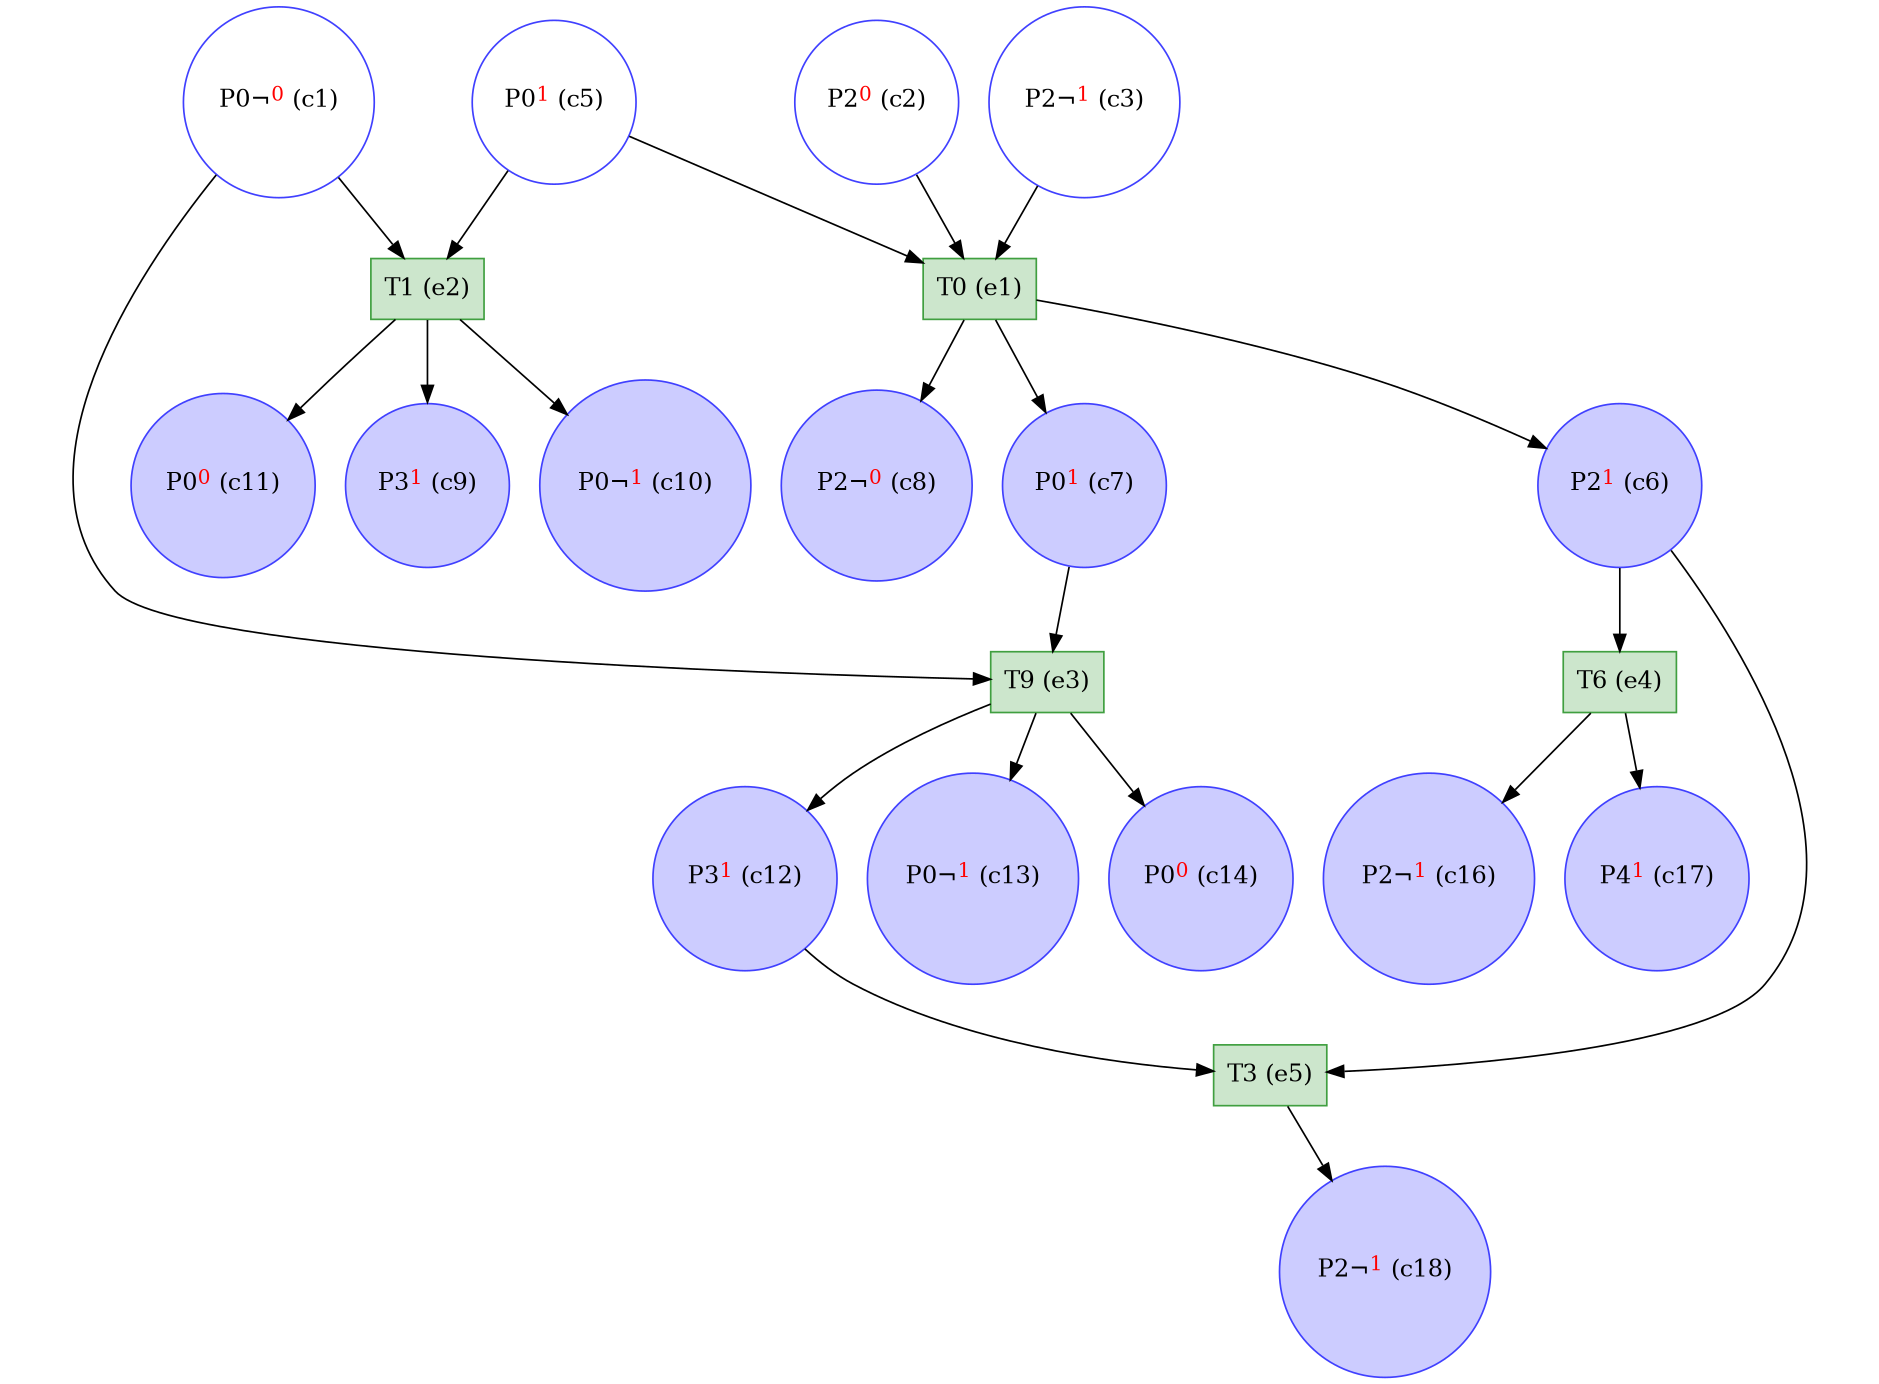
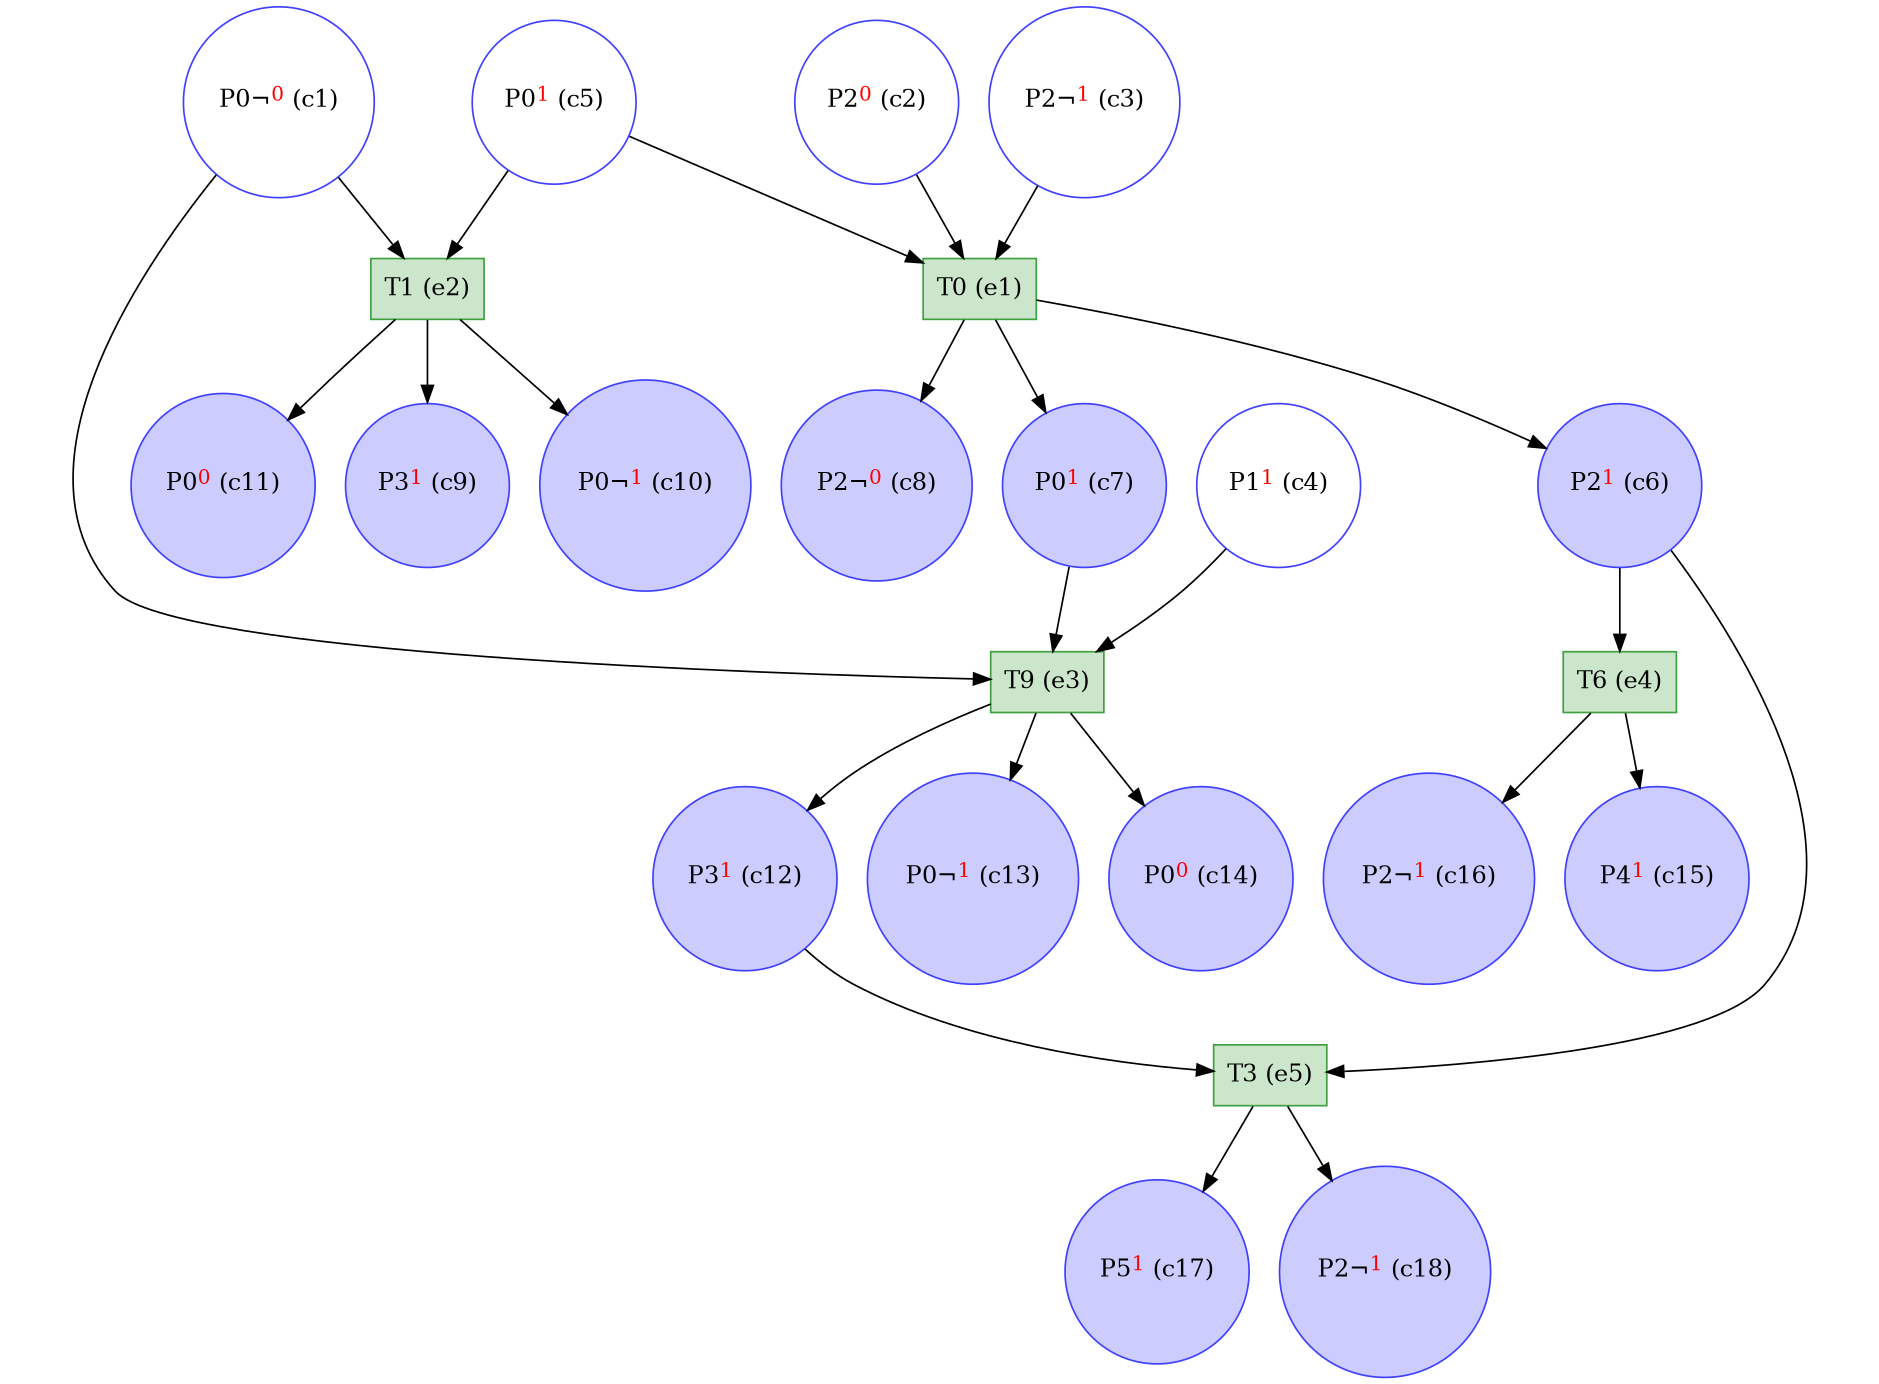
none -> (1279, 486)
(1680, 876) -> (1680, 876)
none -> (1157, 1272)
